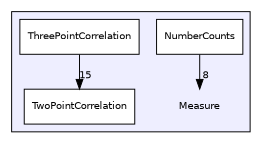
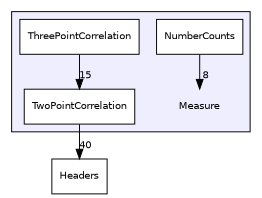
none -> (79, 176)
